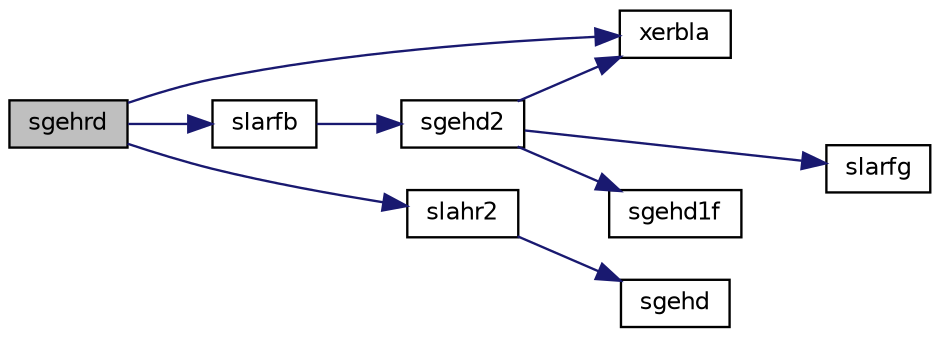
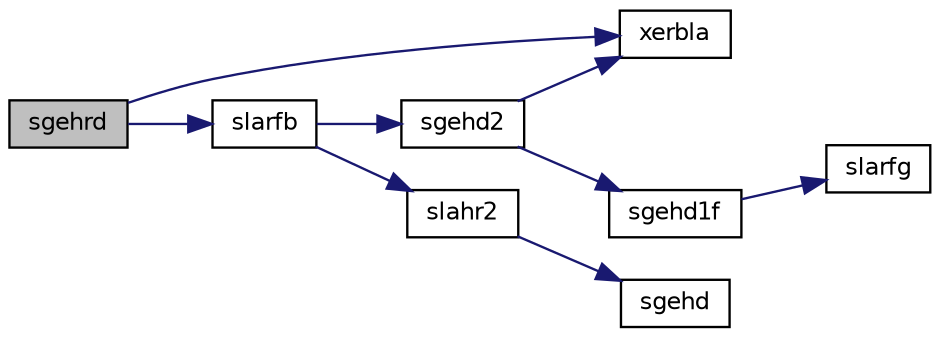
(663, 146) -> (772, 192)
(254, 178) -> (353, 164)
